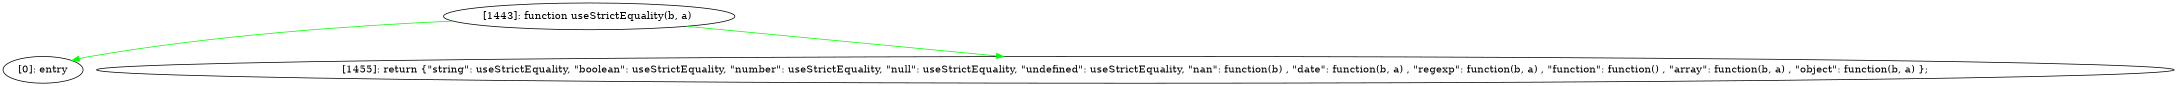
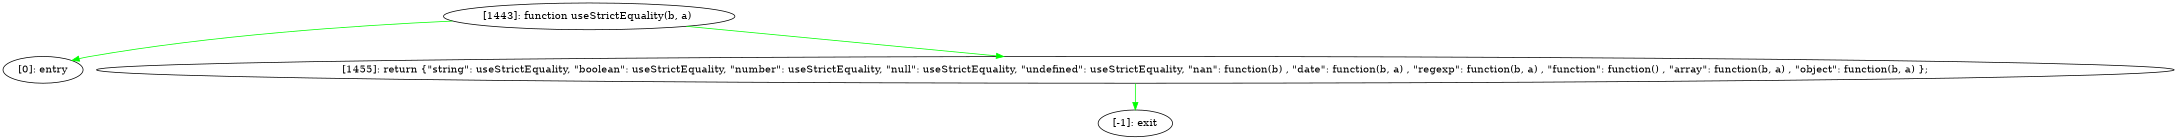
none -> (1135, 123)
